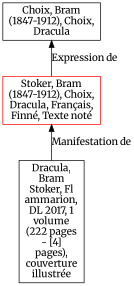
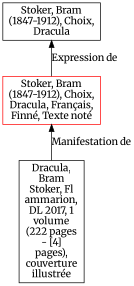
(52, 22) -> (52, 22)
